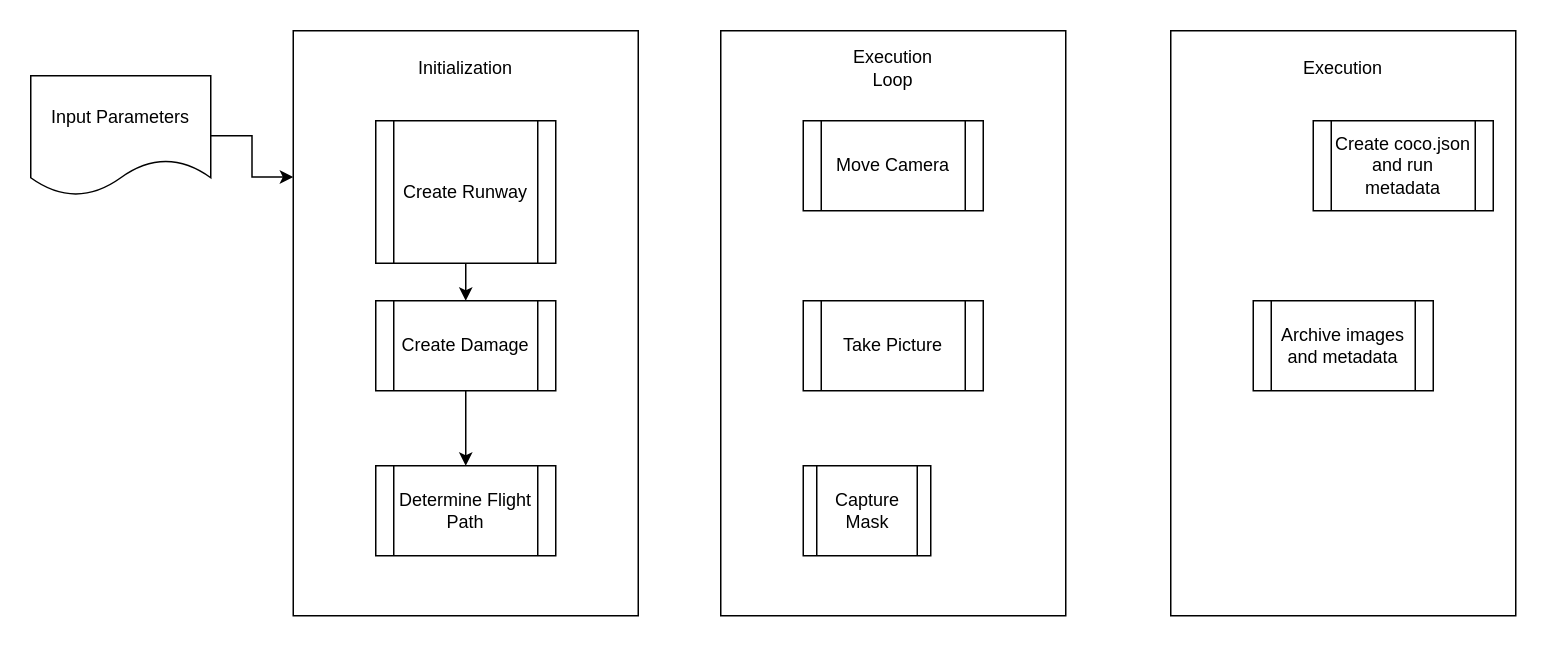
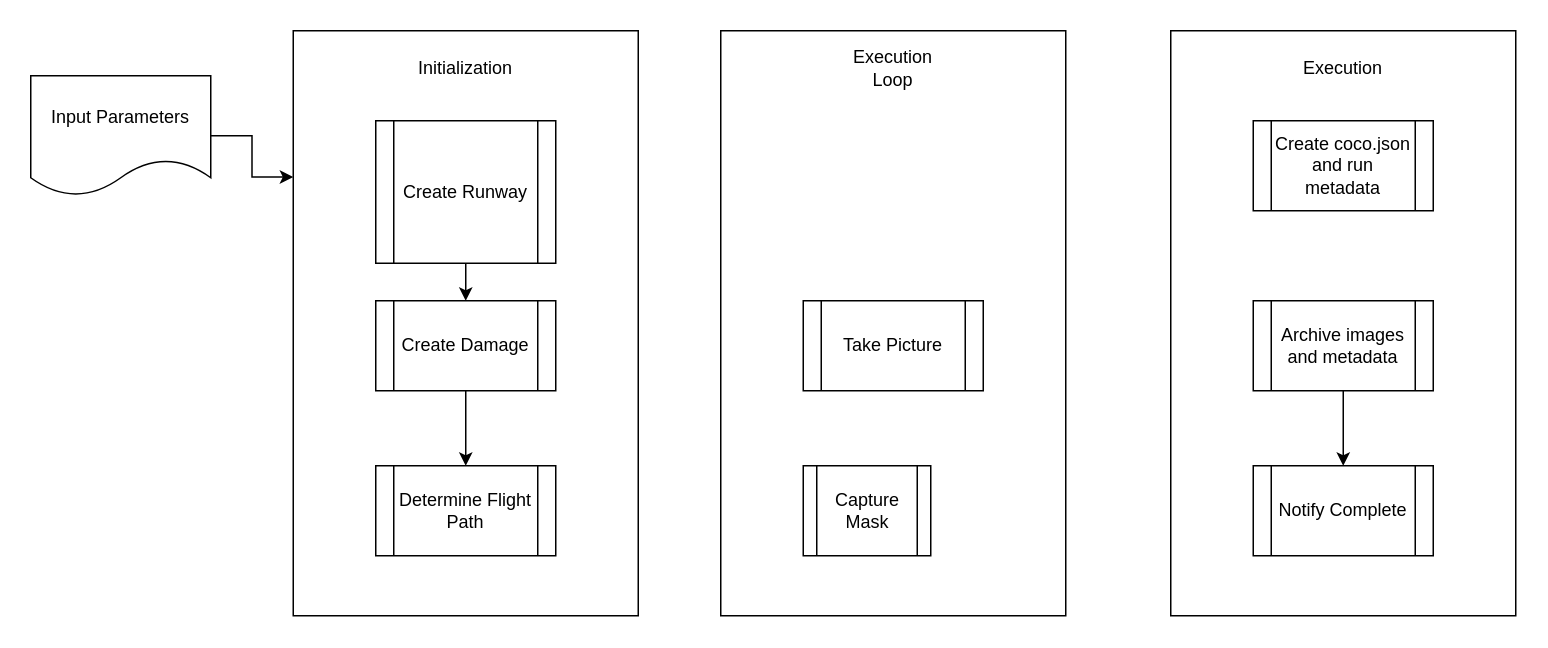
(893, 166) -> none
(1403, 166) -> (1343, 166)
none -> (1343, 423)
none -> (1343, 511)
